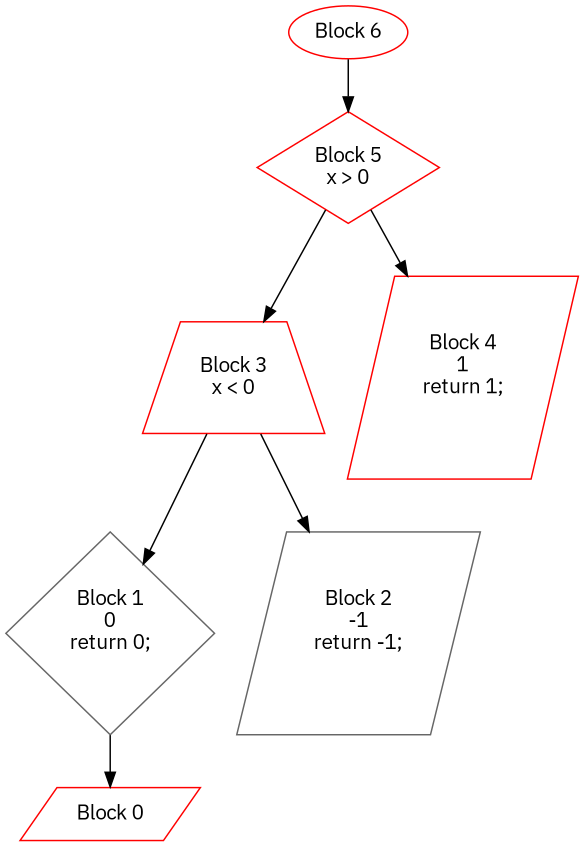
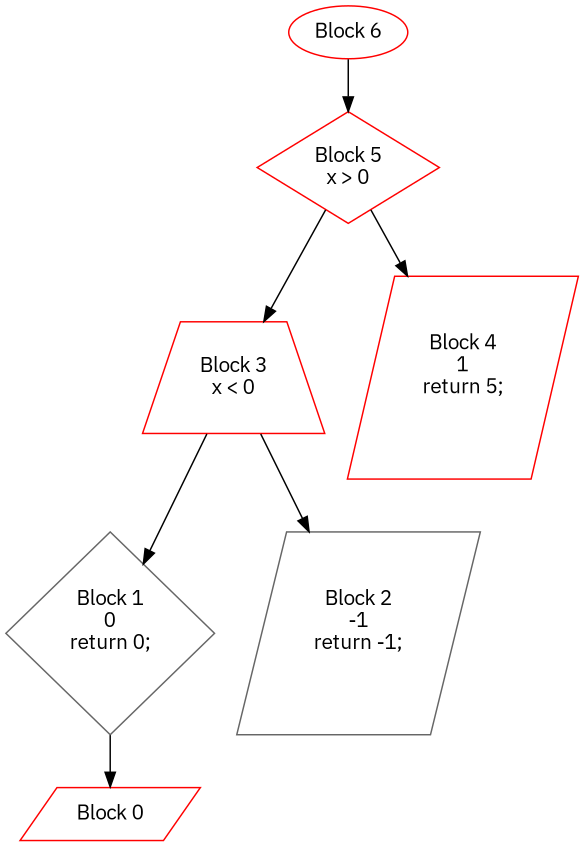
(463, 378) -> (463, 378)
